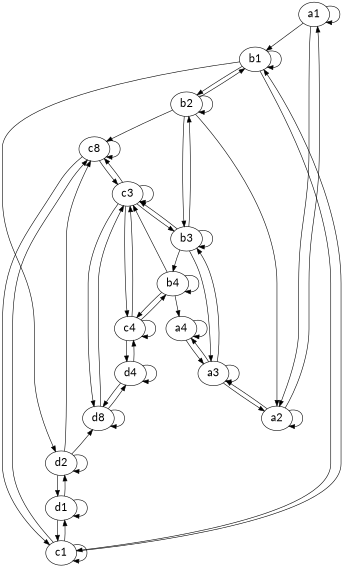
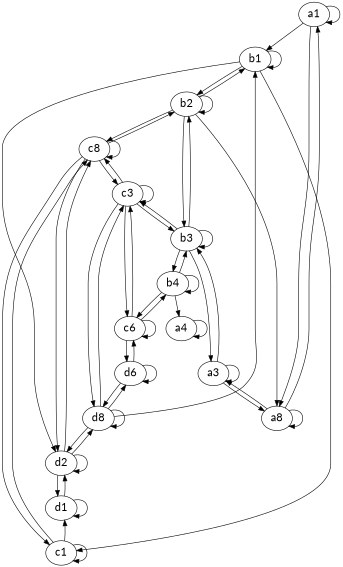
none -> (139, 129)
(152, 241) -> (182, 265)
none -> (56, 299)
(130, 329) -> (130, 329)
(193, 350) -> none
(202, 352) -> none
(130, 373) -> (130, 373)
(341, 406) -> (255, 301)
(277, 418) -> (277, 418)
none -> (79, 437)
(57, 528) -> none
